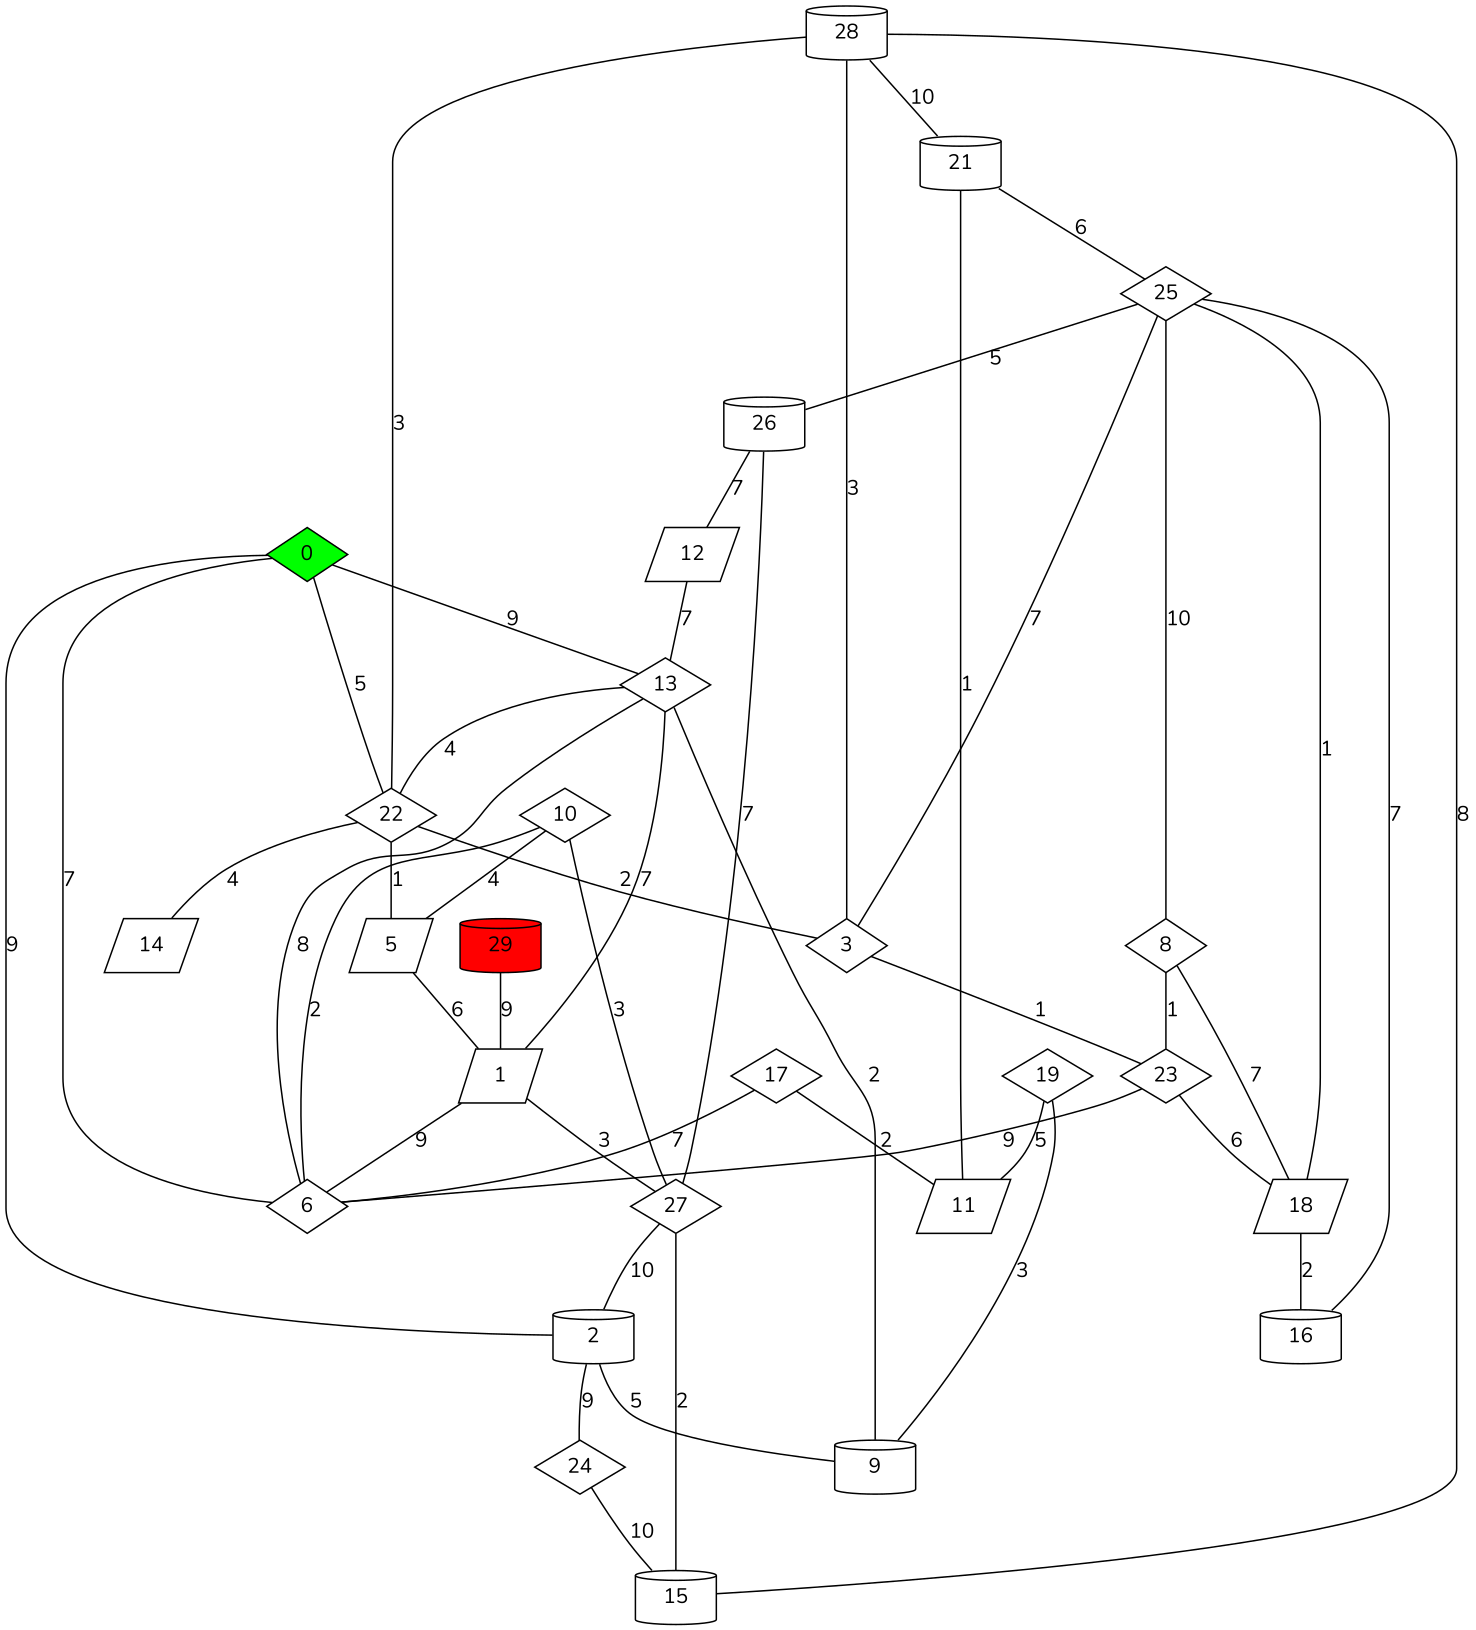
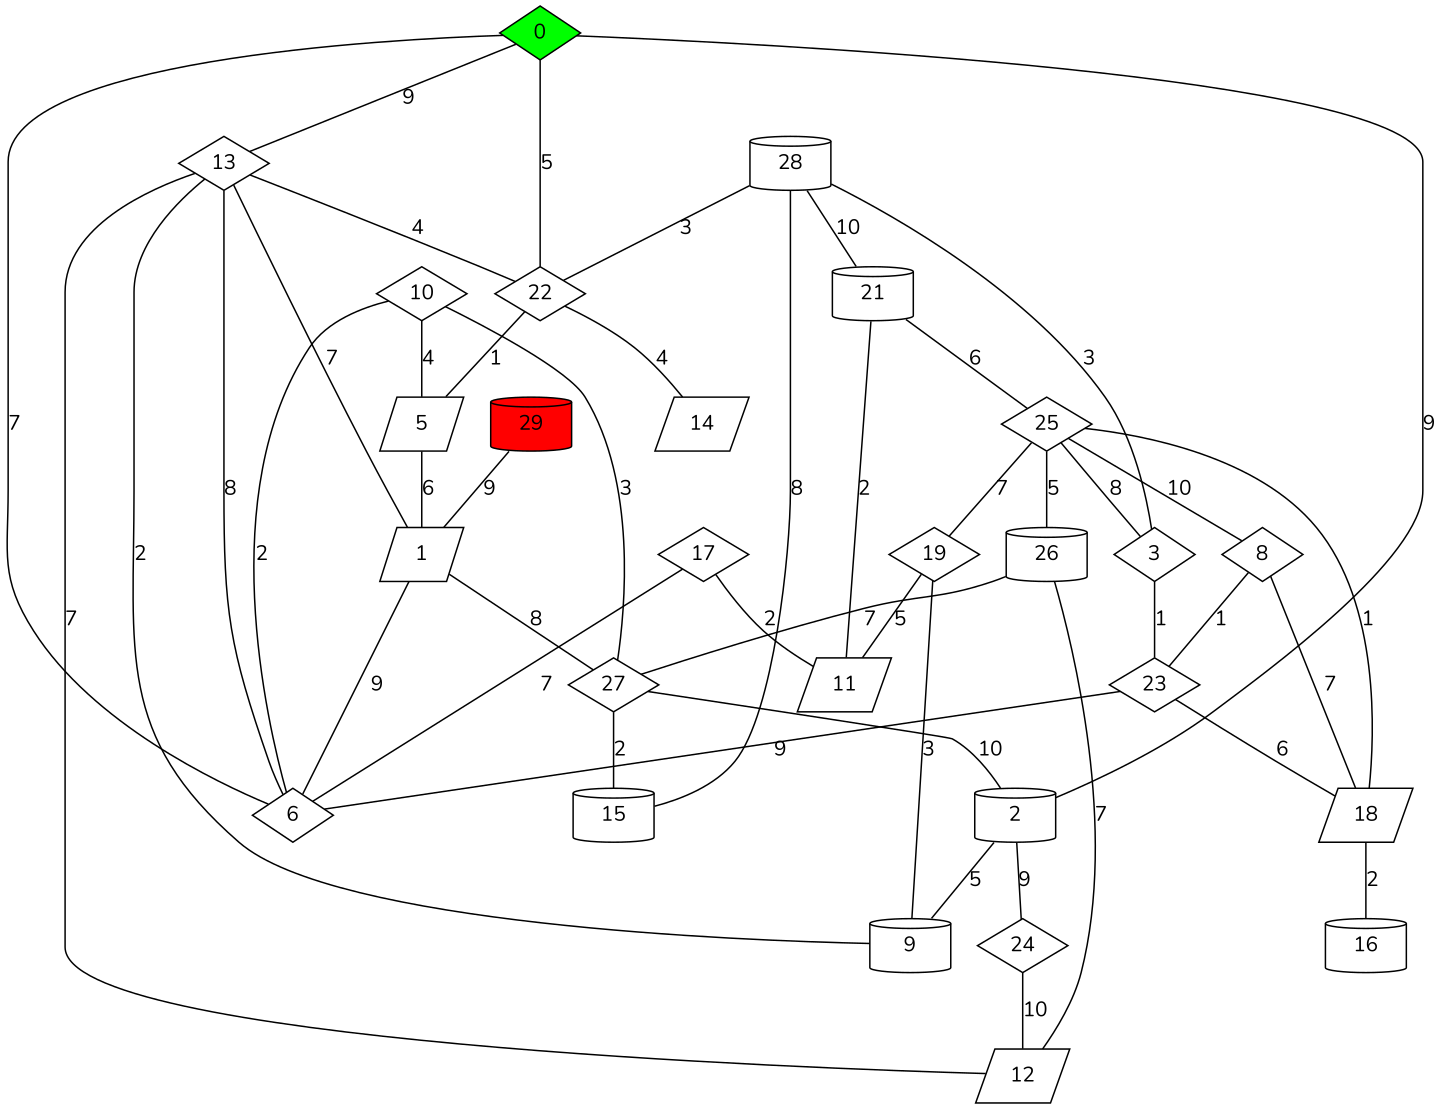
(1036, 620) -> (1116, 489)
(967, 685) -> (865, 489)
(1389, 754) -> (990, 489)
(615, 891) -> none
(605, 1141) -> (536, 620)
(620, 1530) -> (1023, 1011)
